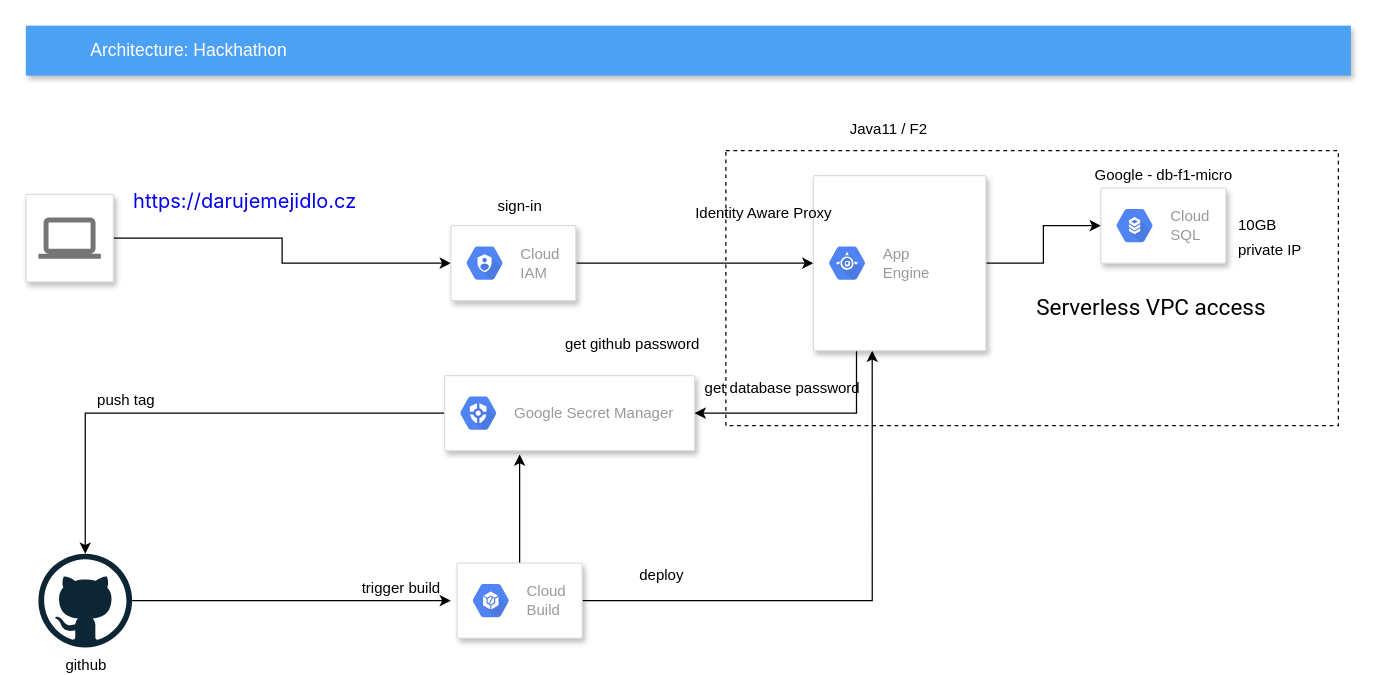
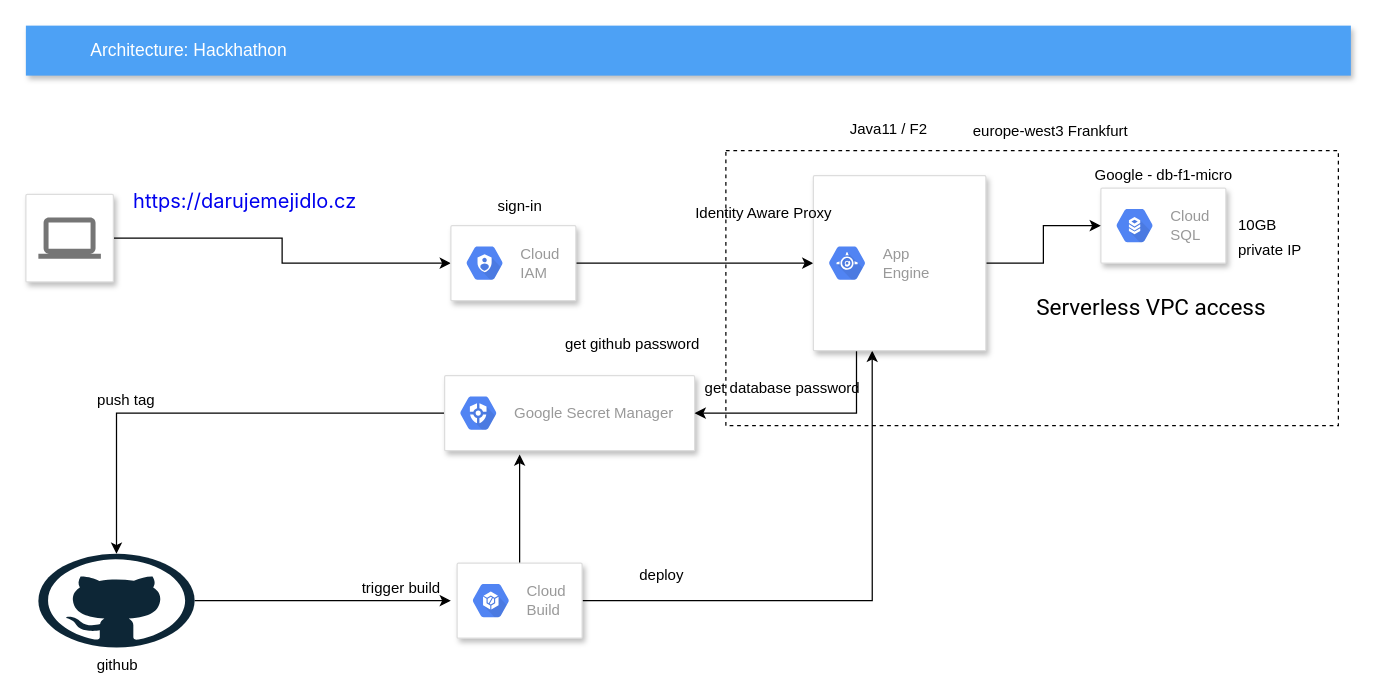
none -> (1051, 132)
(85, 601) -> (116, 601)
